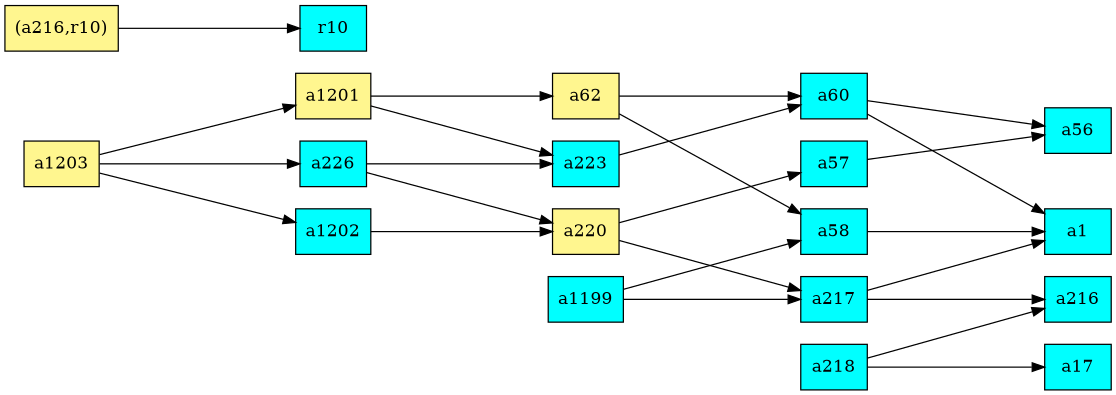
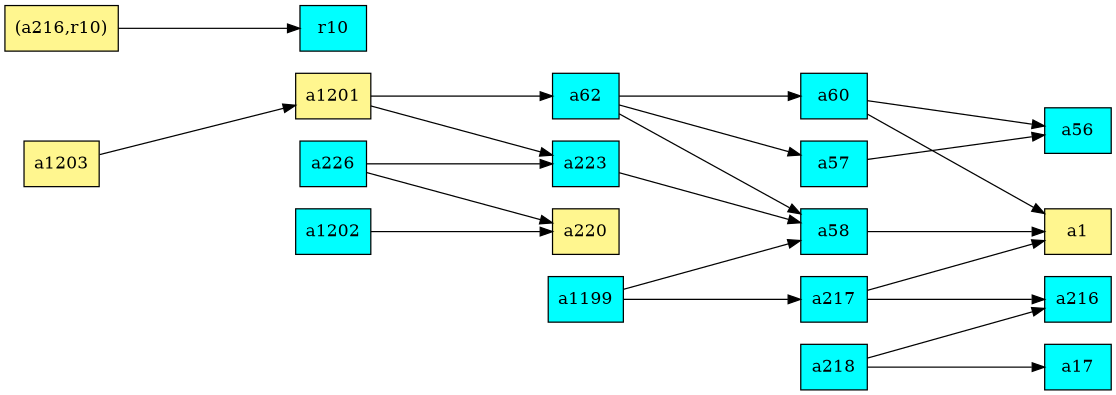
(586, 96) -> (586, 96)
(704, 132) -> (704, 196)
(193, 164) -> none
(192, 196) -> none
(704, 199) -> (704, 128)
(1078, 232) -> (1078, 232)
(695, 261) -> none
